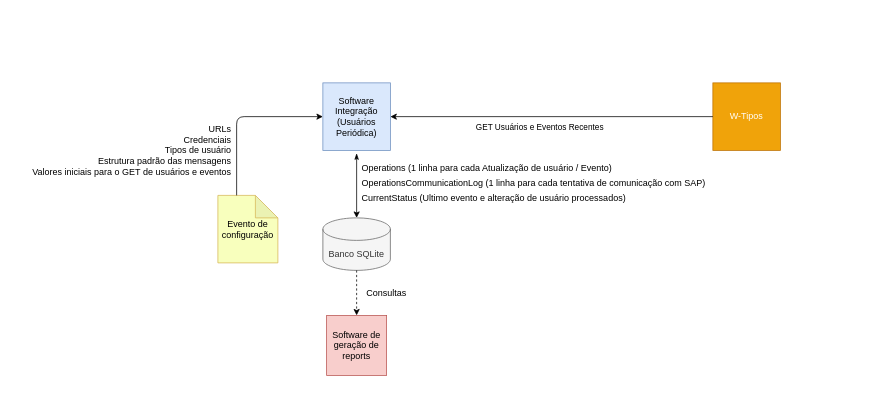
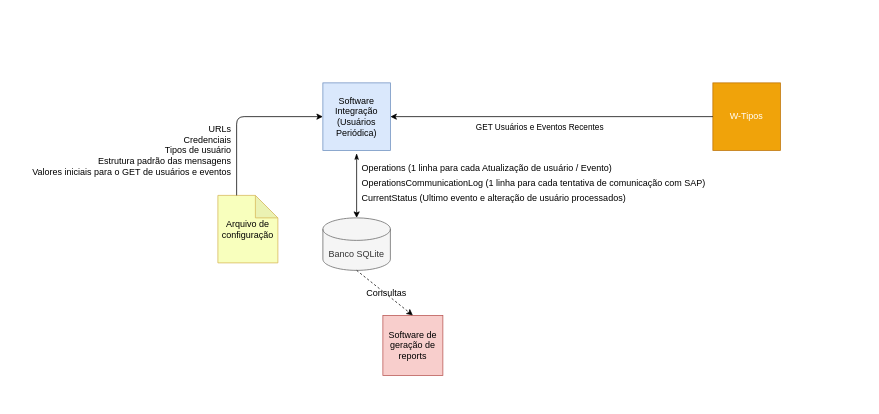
(248, 229) -> (248, 229)
(357, 345) -> (413, 345)
